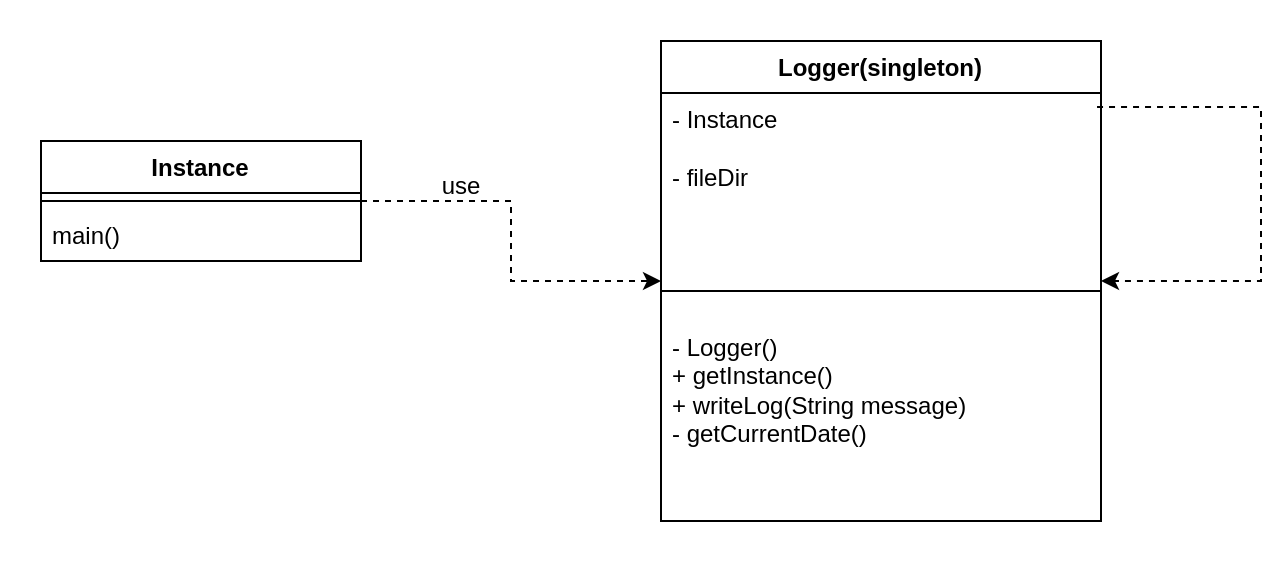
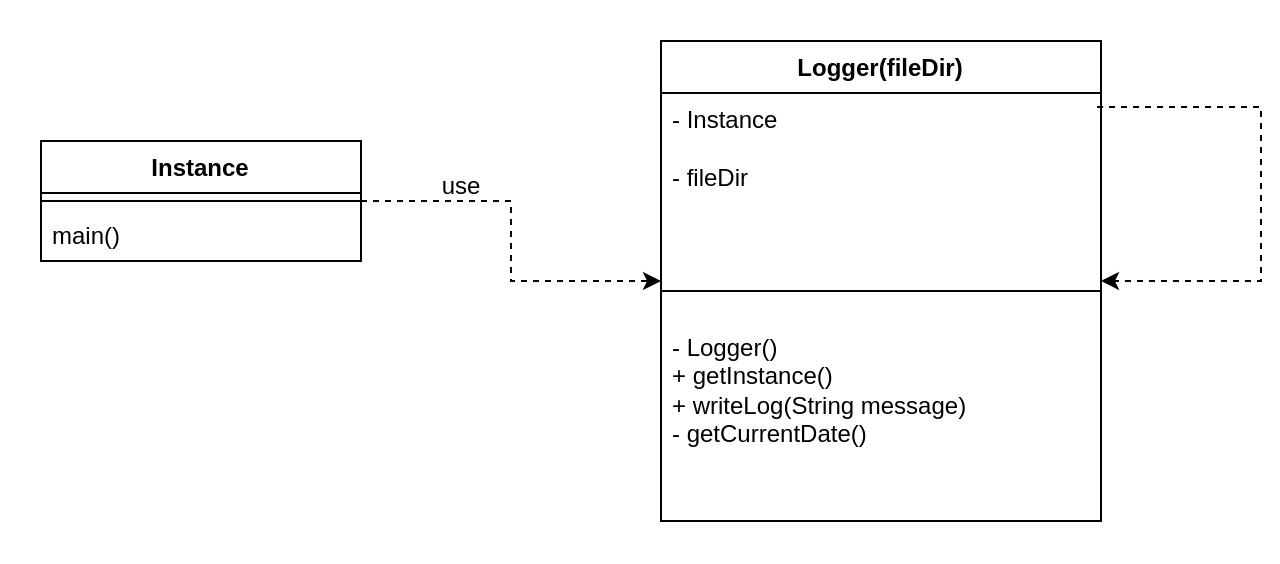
(881, 69) -> (881, 69)
